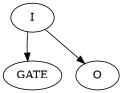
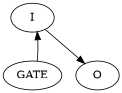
(27, 42) -> (38, 51)
